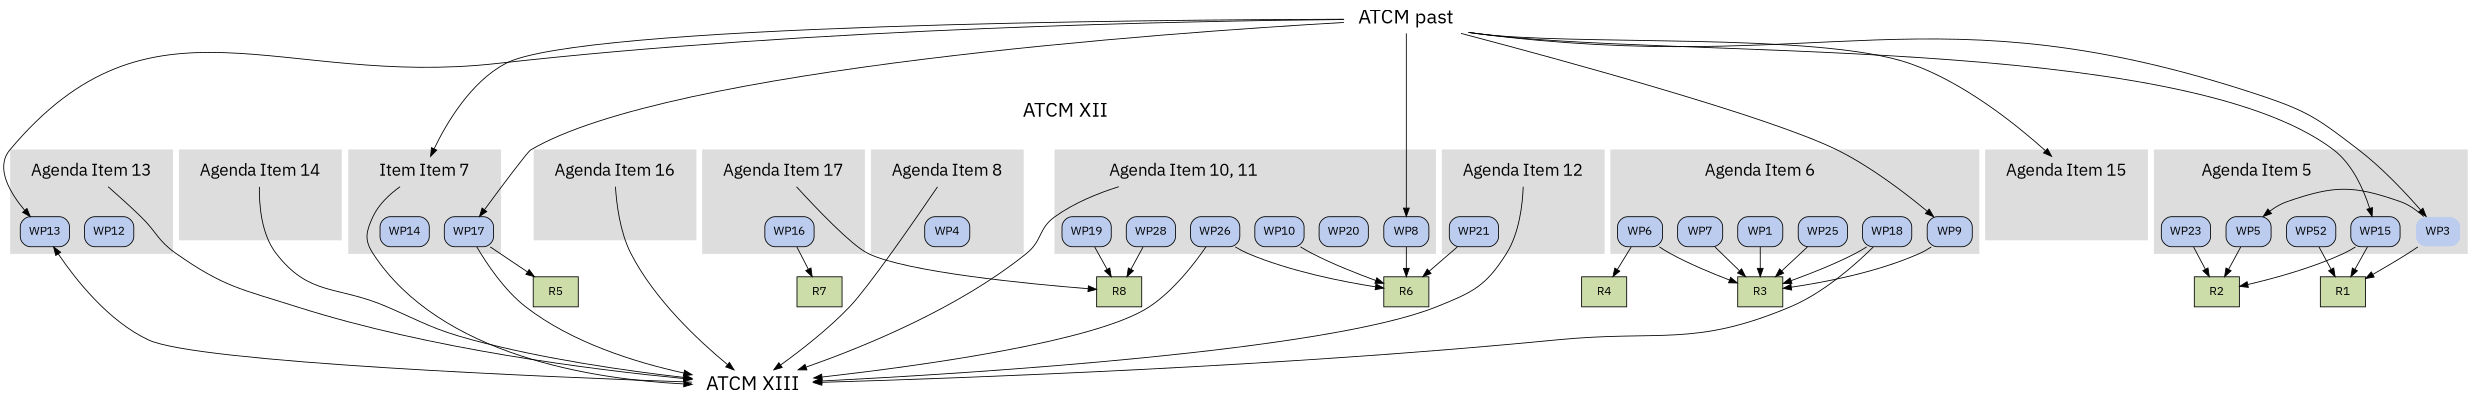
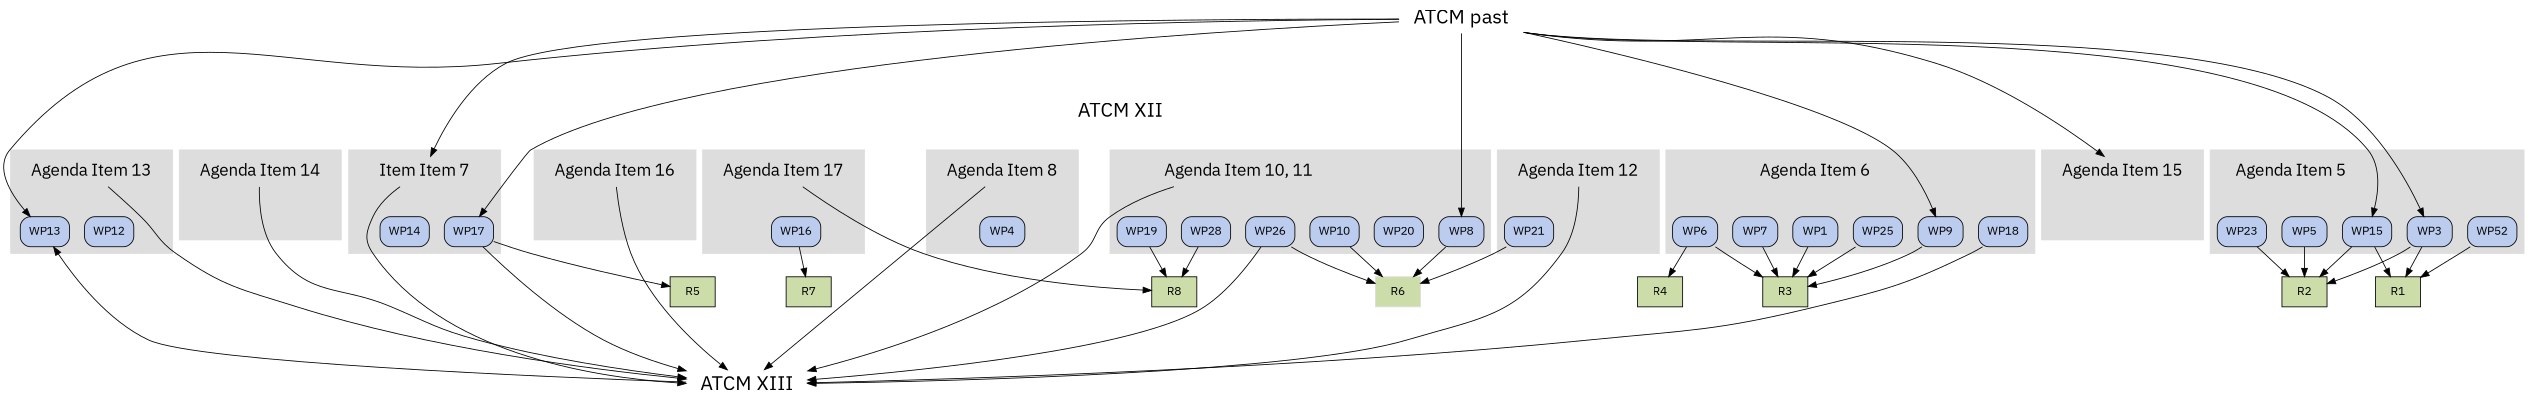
(2348, 189) -> (2374, 266)
(2438, 232) -> (2430, 232)
(1830, 265) -> none
(1406, 292) -> (1398, 292)
